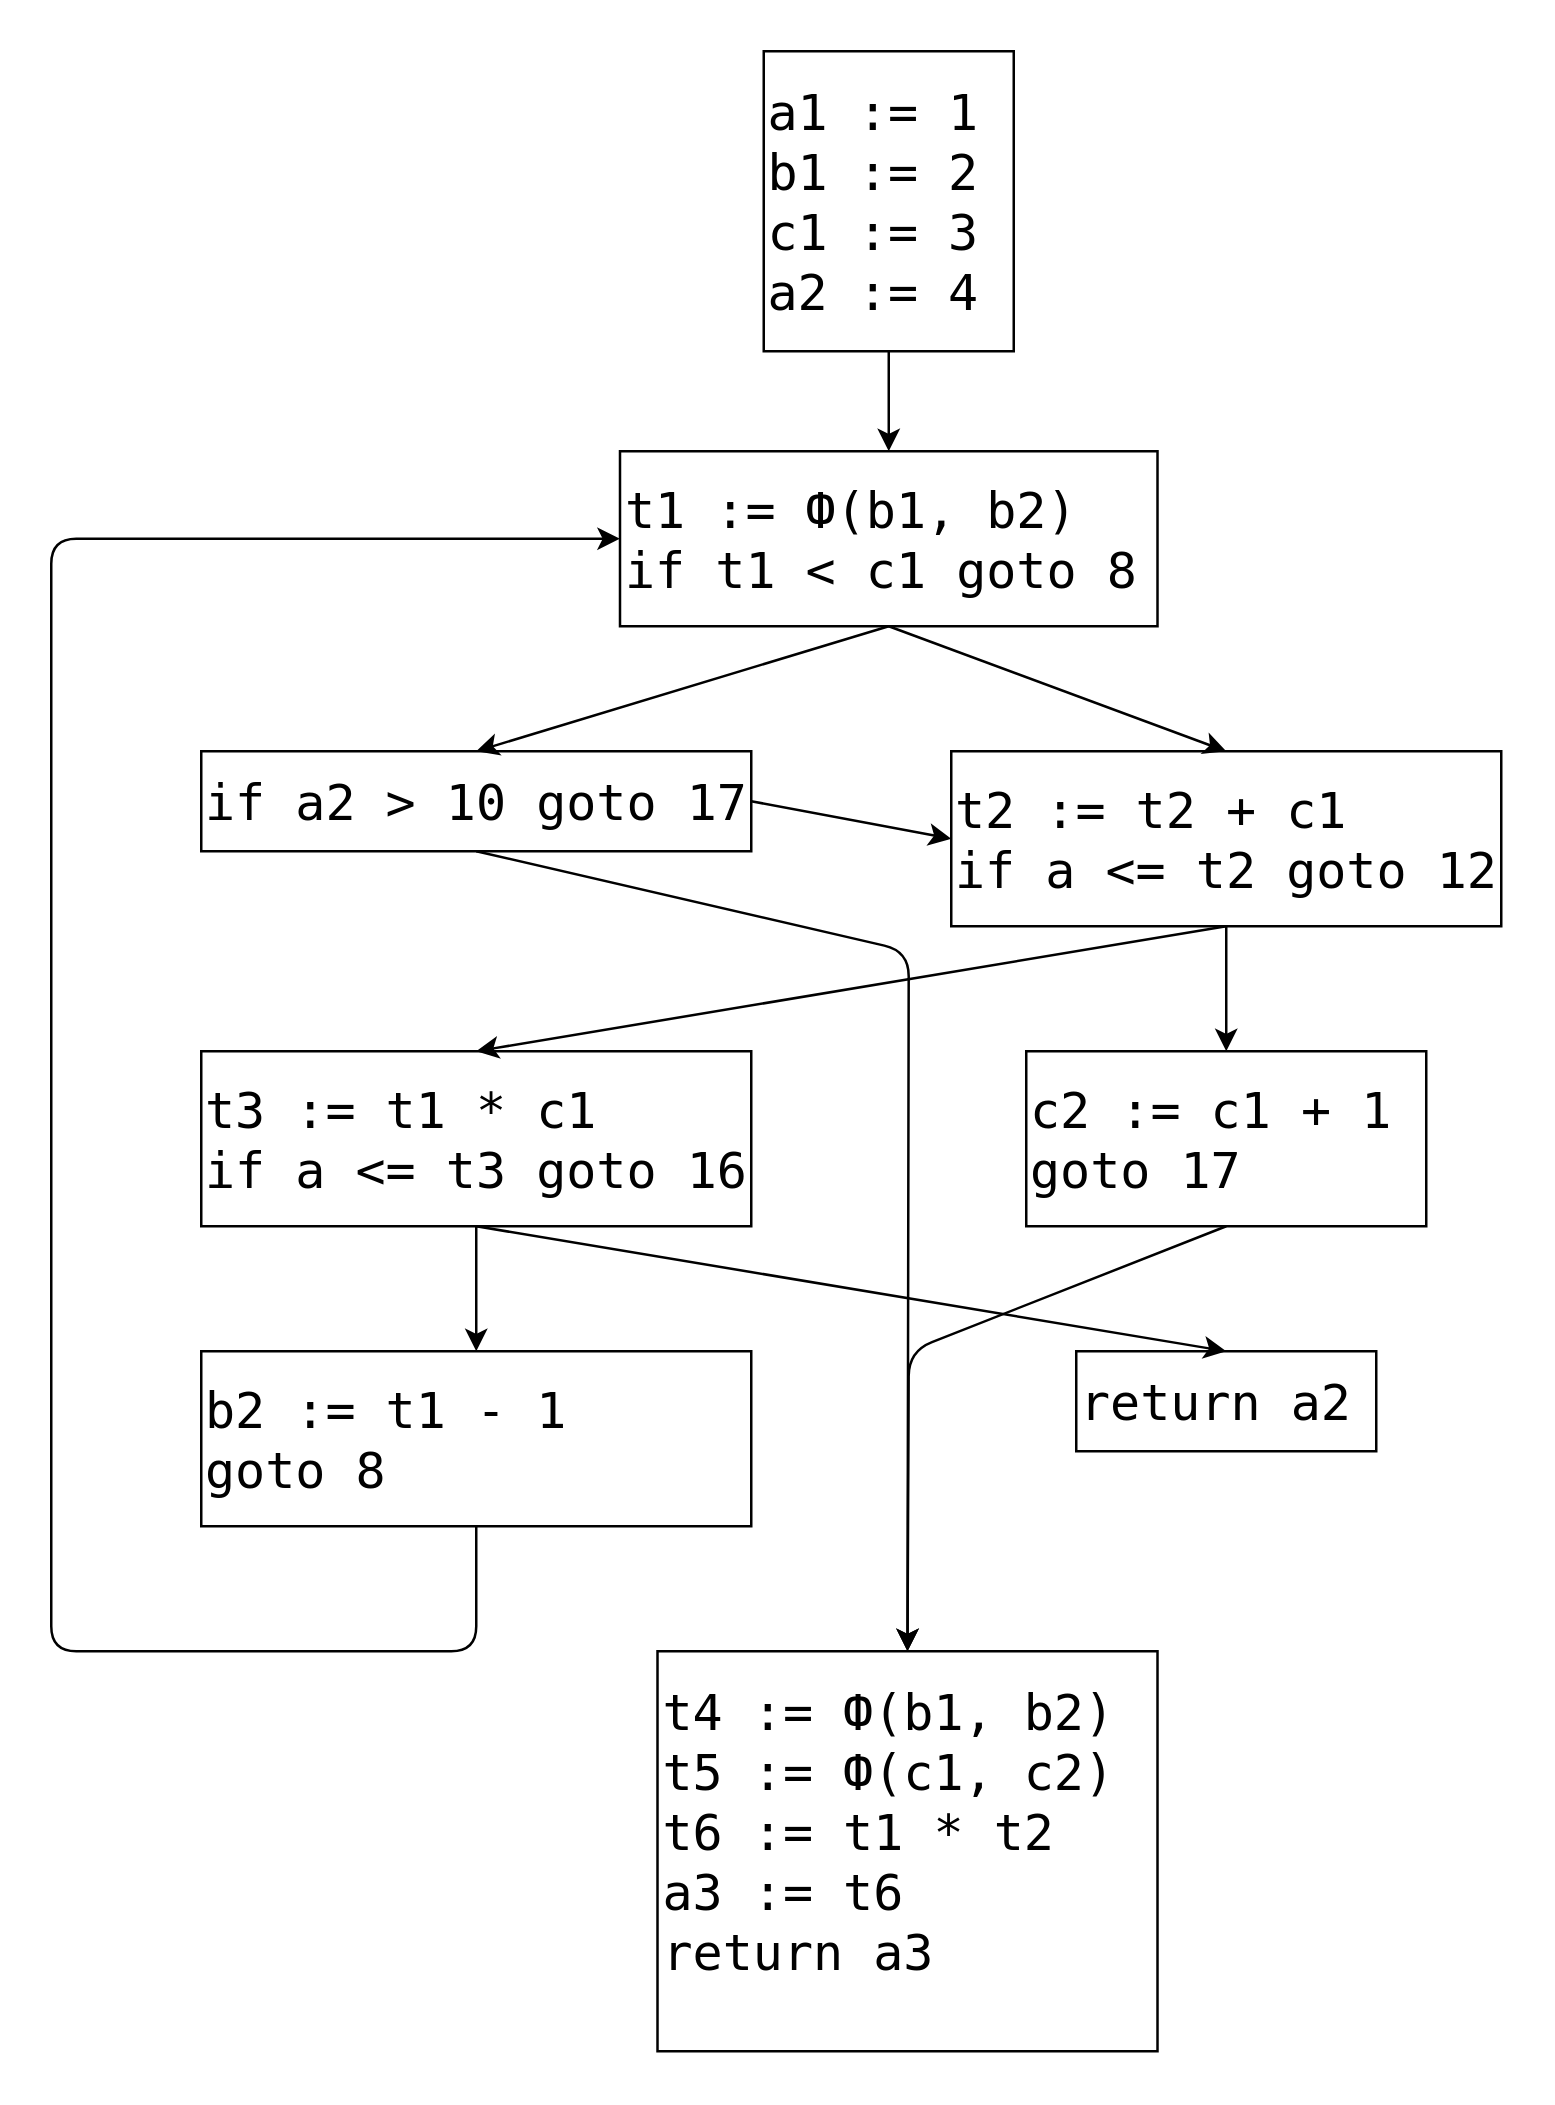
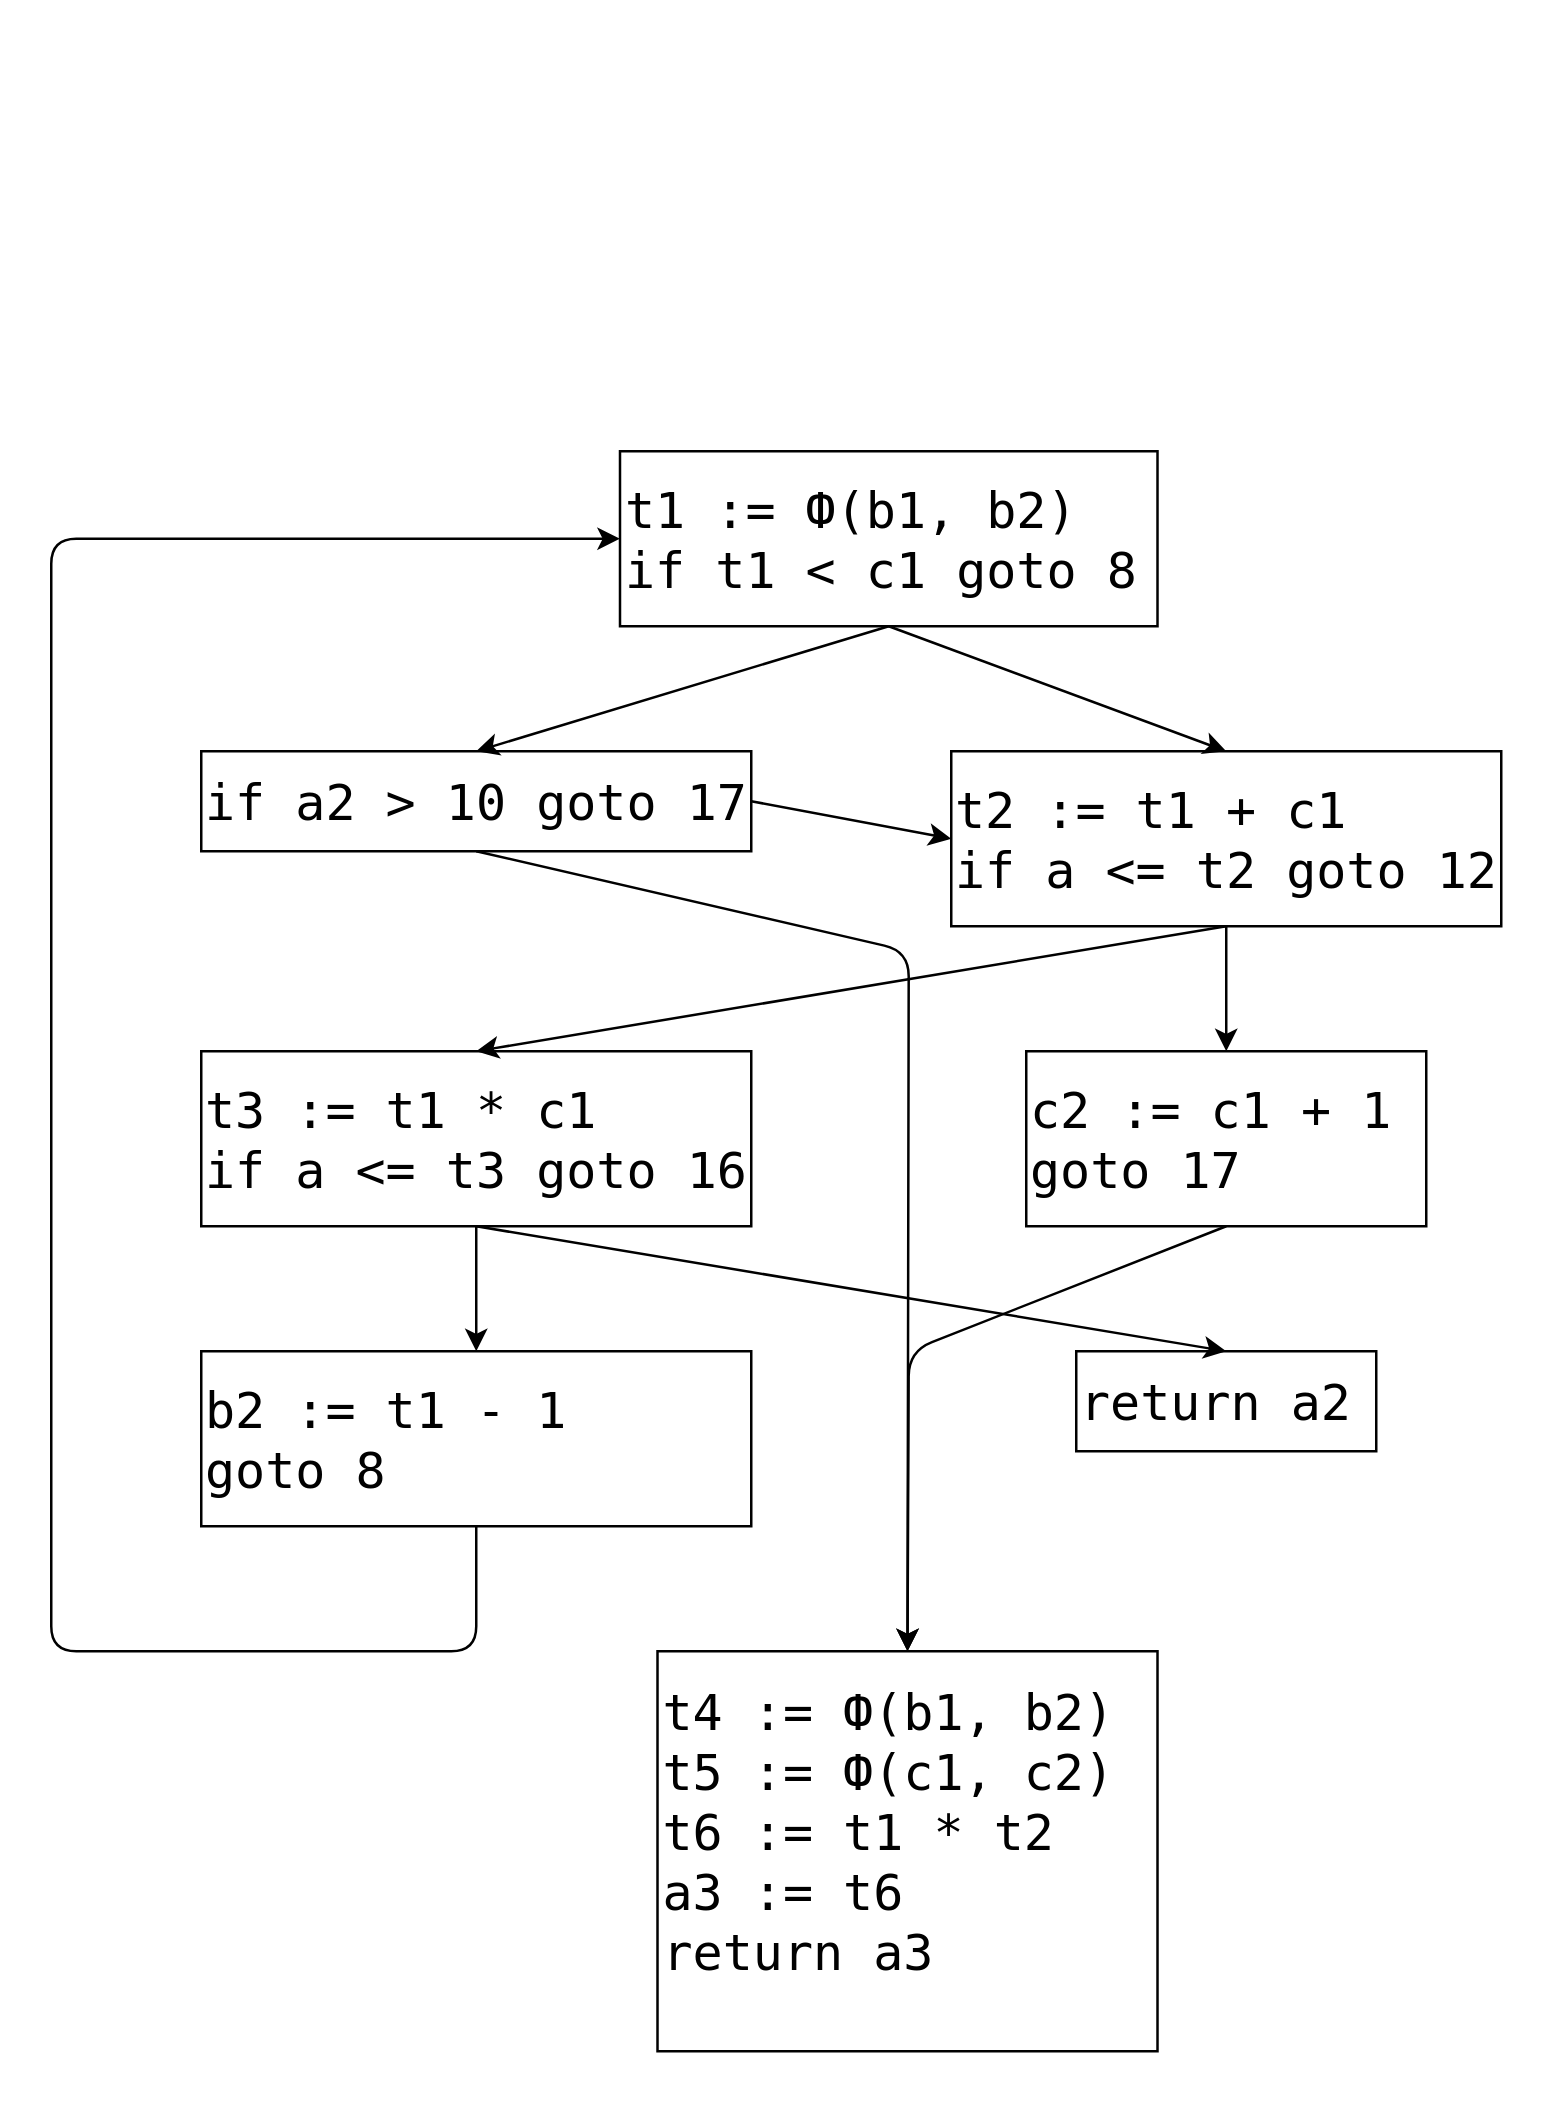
(889, 201) -> none
(889, 393) -> none
(1084, 839) -> (1084, 839)
